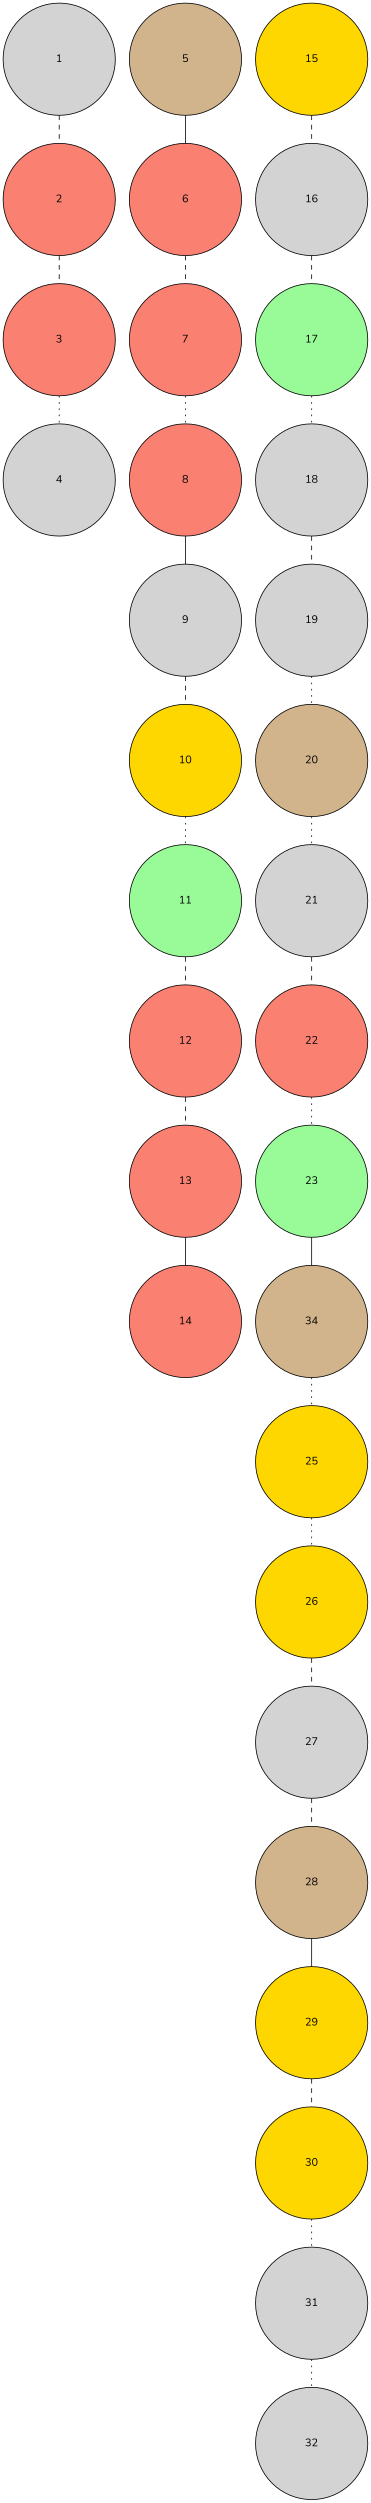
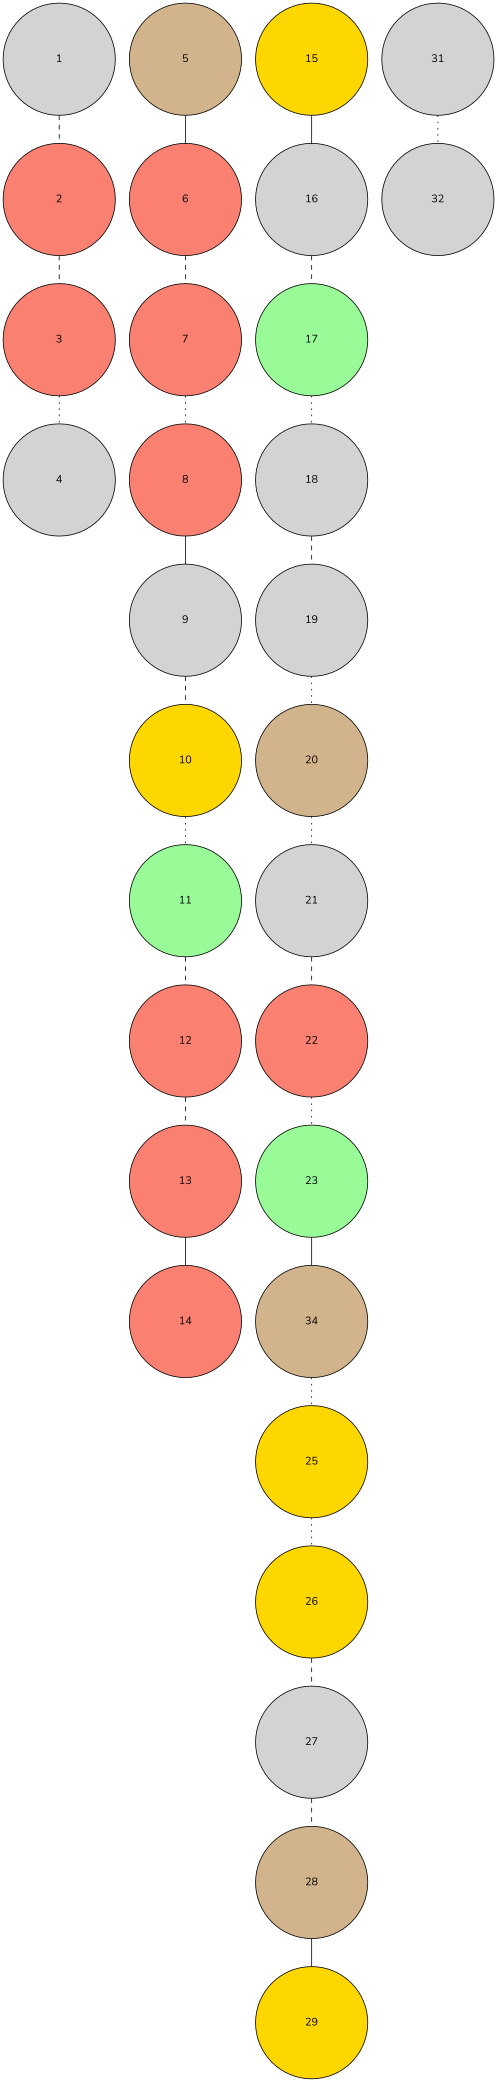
(312, 129) -> (312, 129)
(312, 2163) -> none
